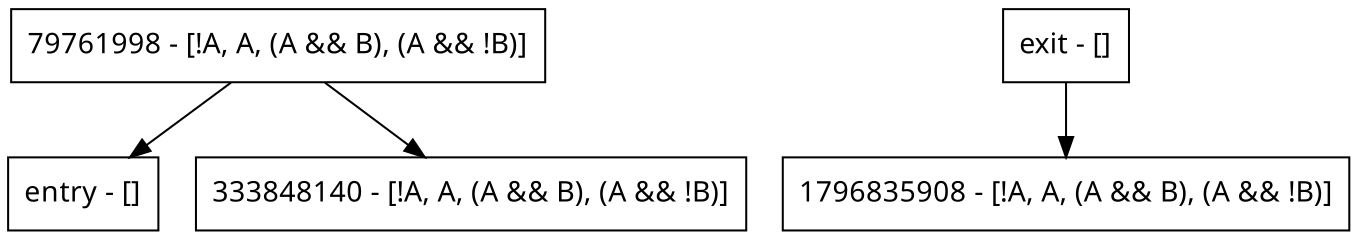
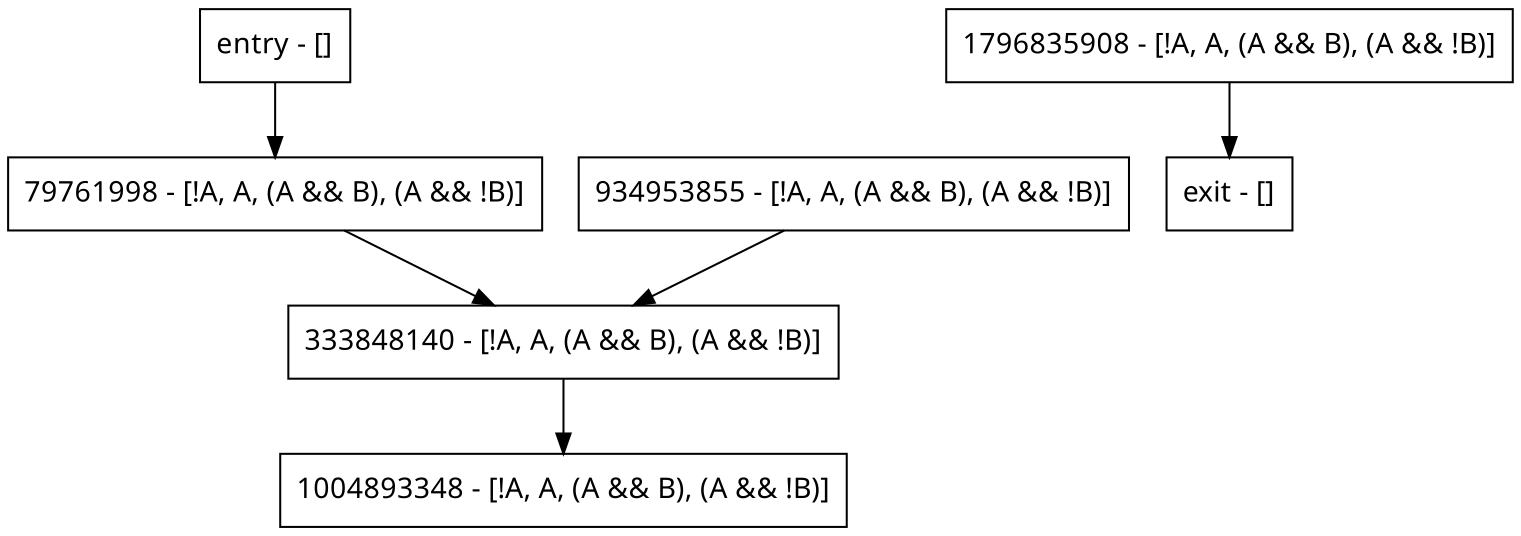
(1066, 110) -> (1230, 110)
(189, 114) -> (275, 110)
none -> (854, 194)
none -> (563, 490)
